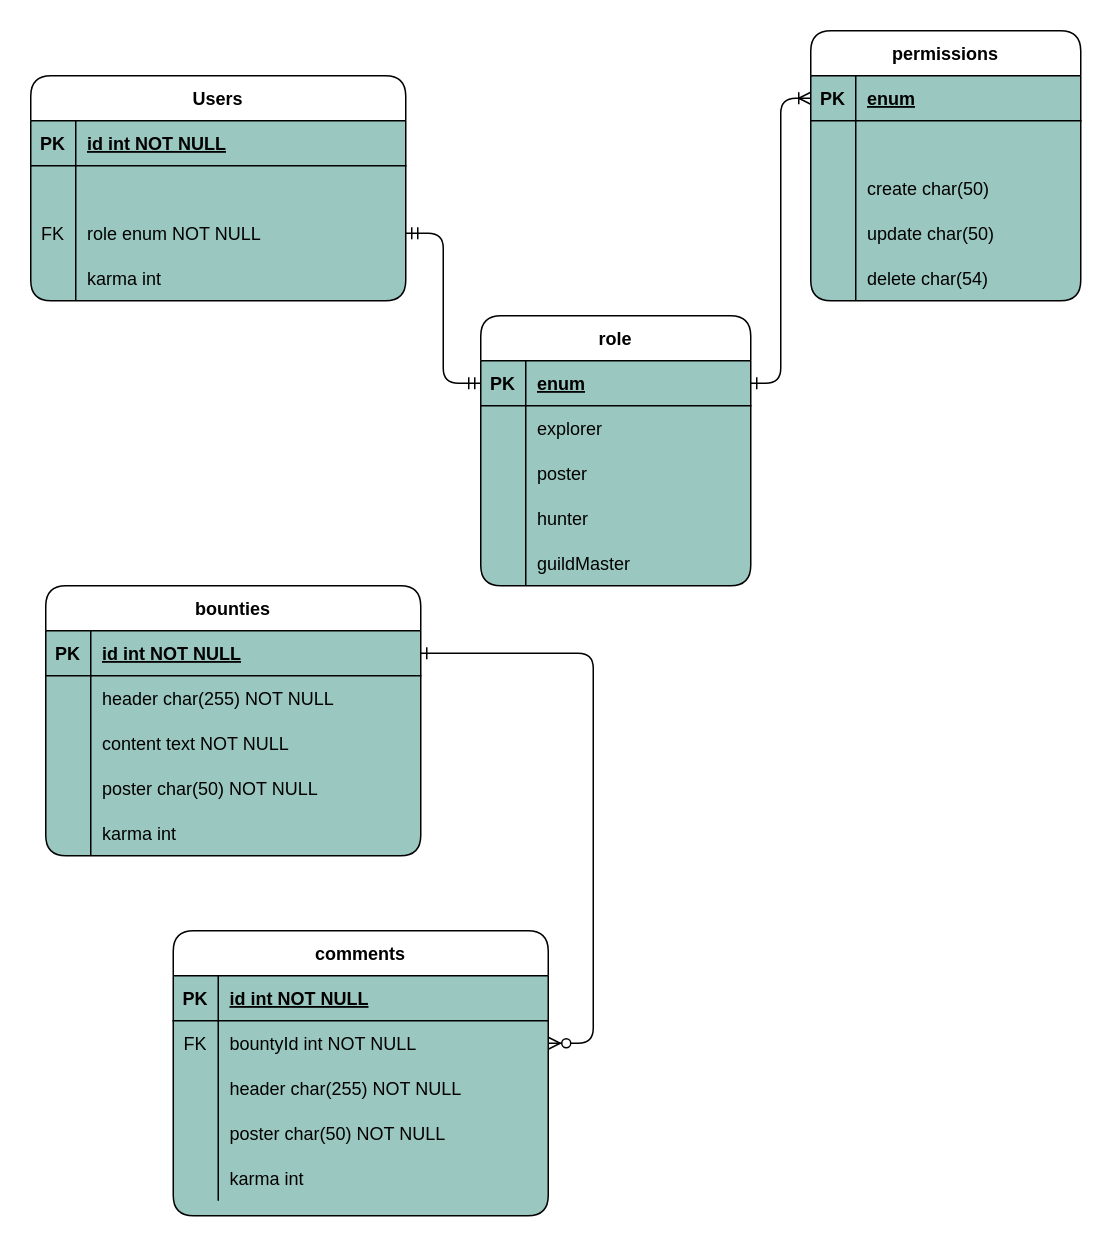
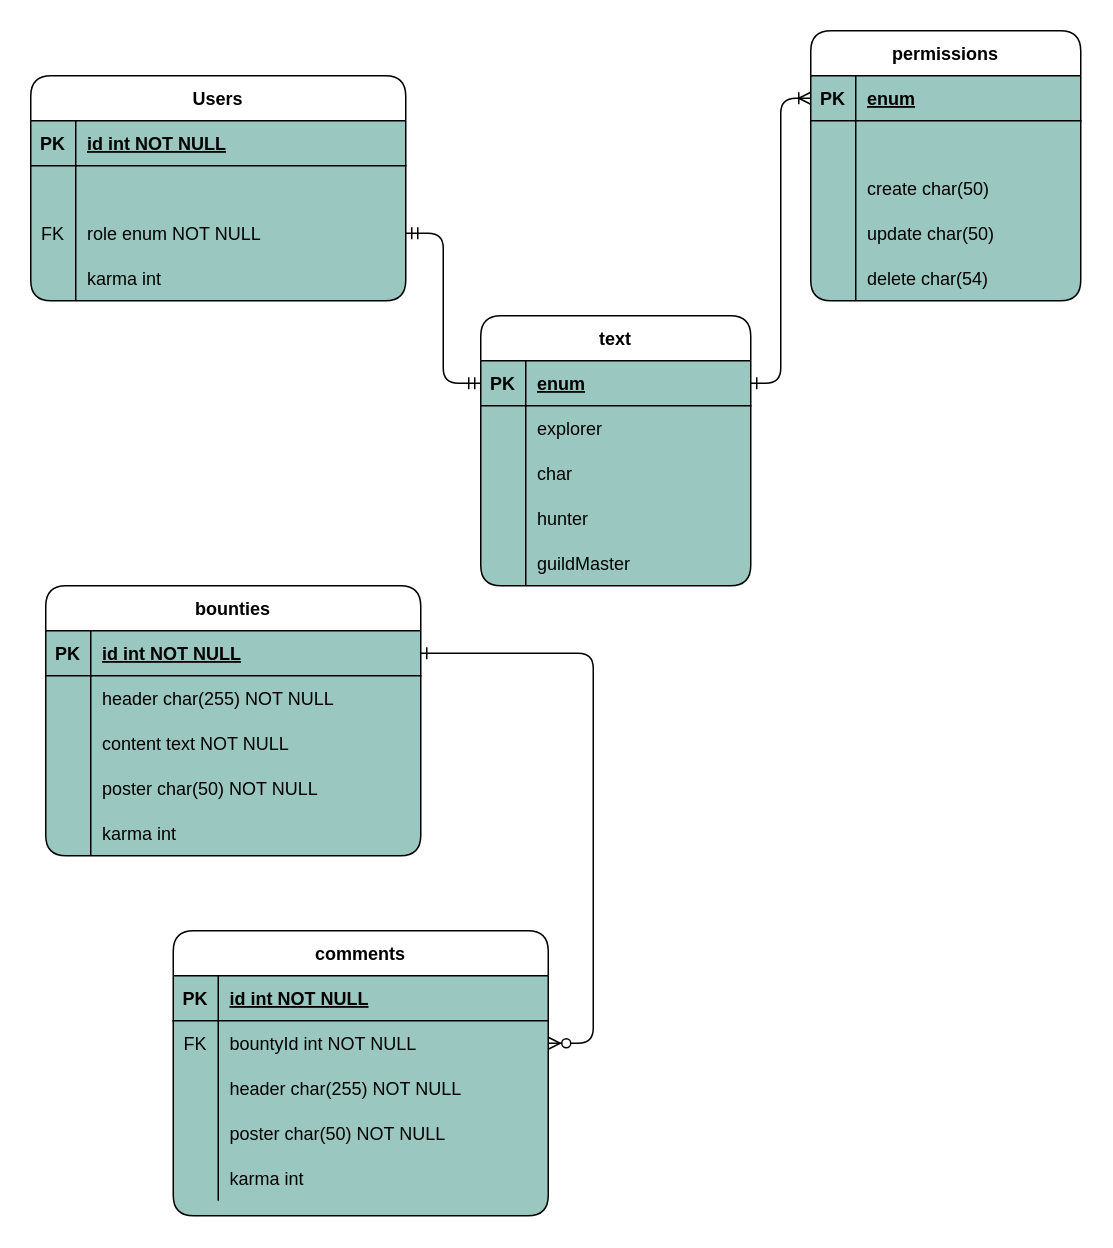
(615, 339) -> (615, 339)
(567, 474) -> (557, 474)
